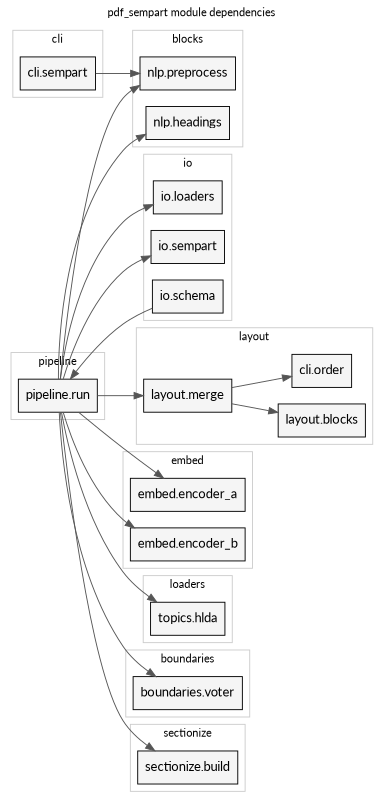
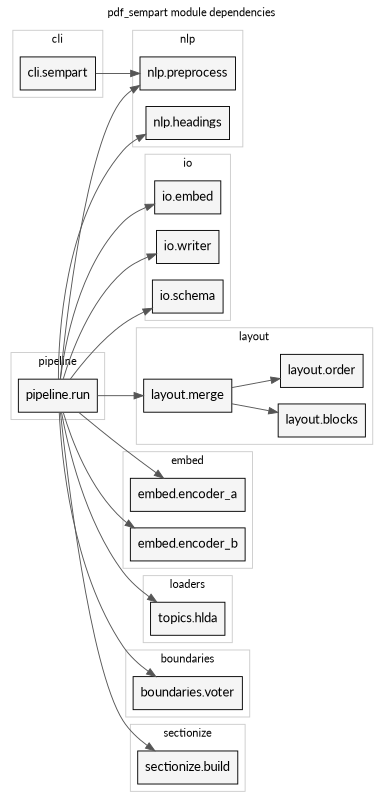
(188, 40) -> (188, 40)
(188, 197) -> (188, 197)
(188, 247) -> (188, 247)
(110, 335) -> (103, 341)
(322, 371) -> (322, 371)
